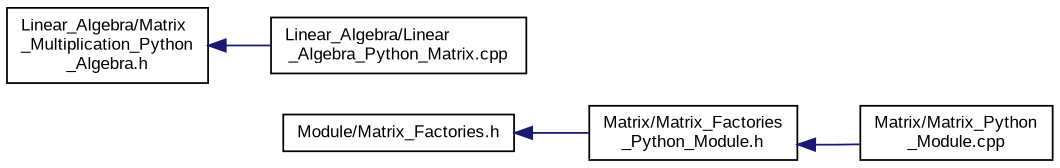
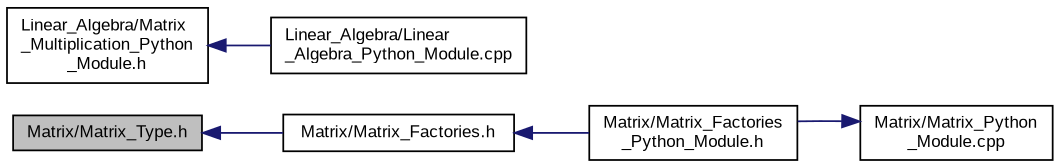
(108, 45) -> (108, 45)
(399, 45) -> (399, 45)
none -> (108, 133)
(399, 133) -> (399, 133)
(838, 145) -> (820, 121)
